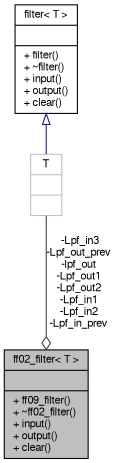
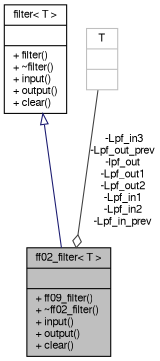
(46, 139) -> (53, 186)
